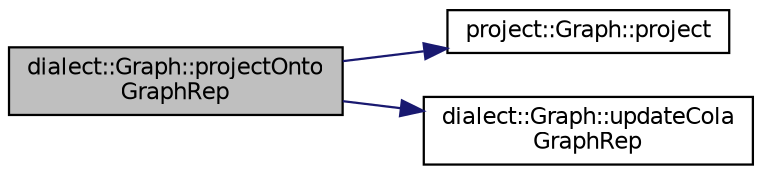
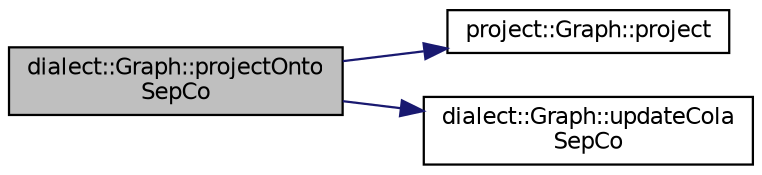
(176, 81) -> (176, 81)
(588, 131) -> (588, 131)
